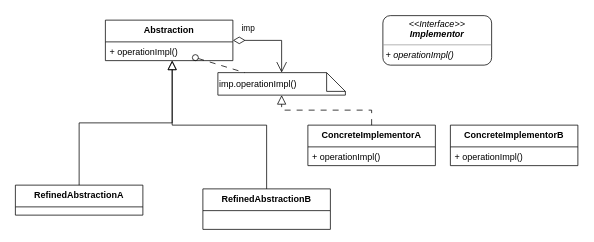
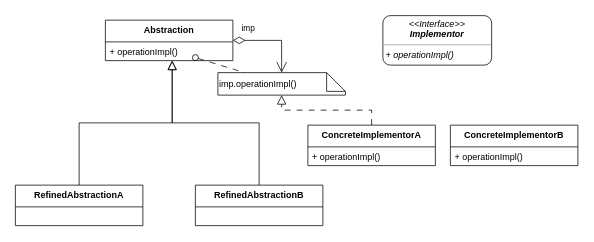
(79, 200) -> (79, 205)
(267, 209) -> (259, 205)
